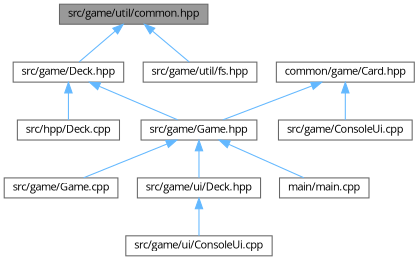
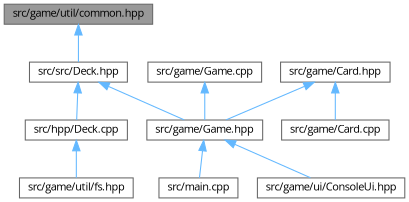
(171, 47) -> (76, 164)
(68, 72) -> (78, 72)
(345, 72) -> (335, 72)
(345, 130) -> (335, 130)
(125, 161) -> (205, 106)
(199, 188) -> (331, 188)
(324, 188) -> (198, 188)
(199, 246) -> none
